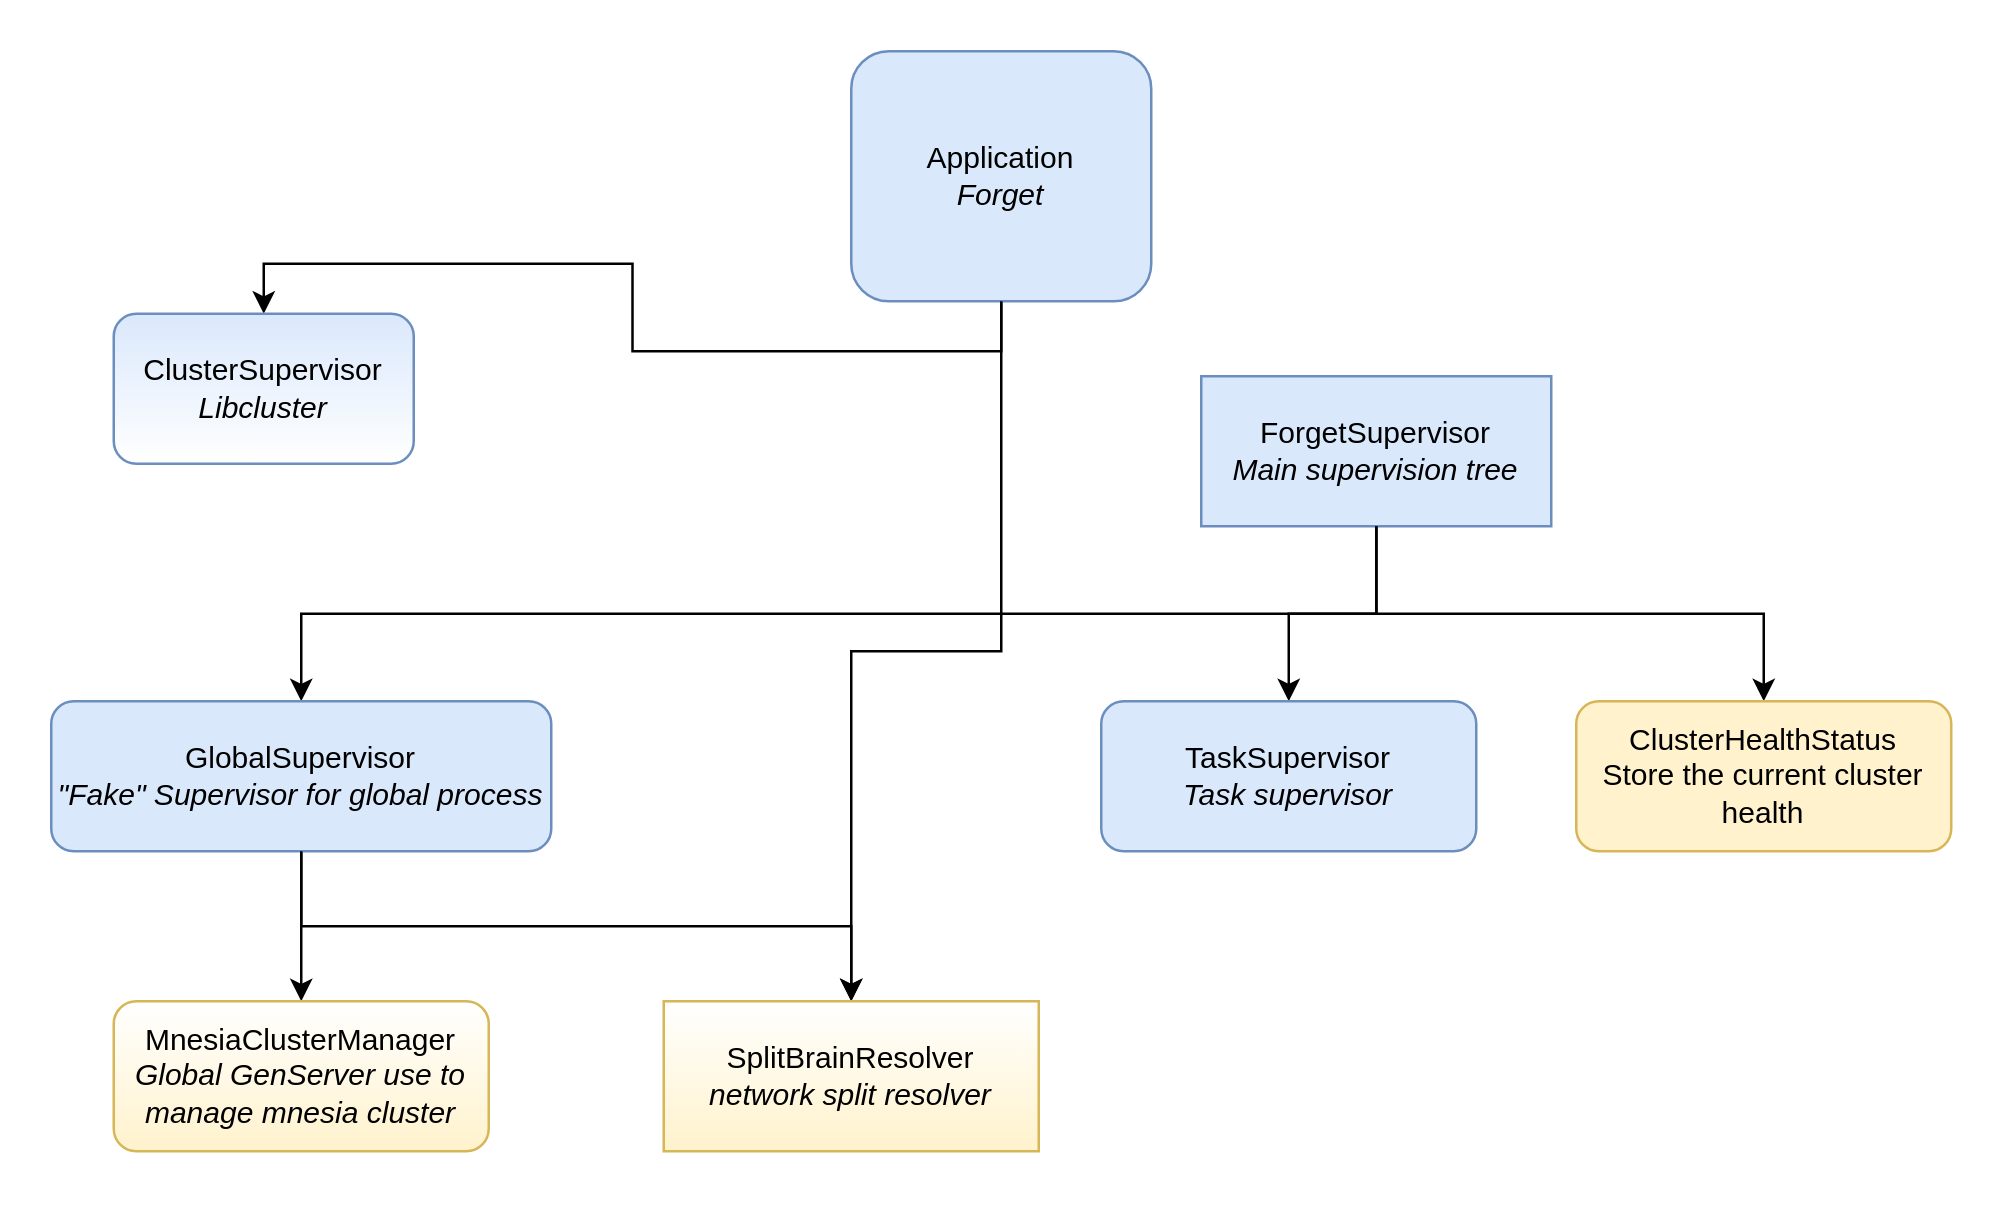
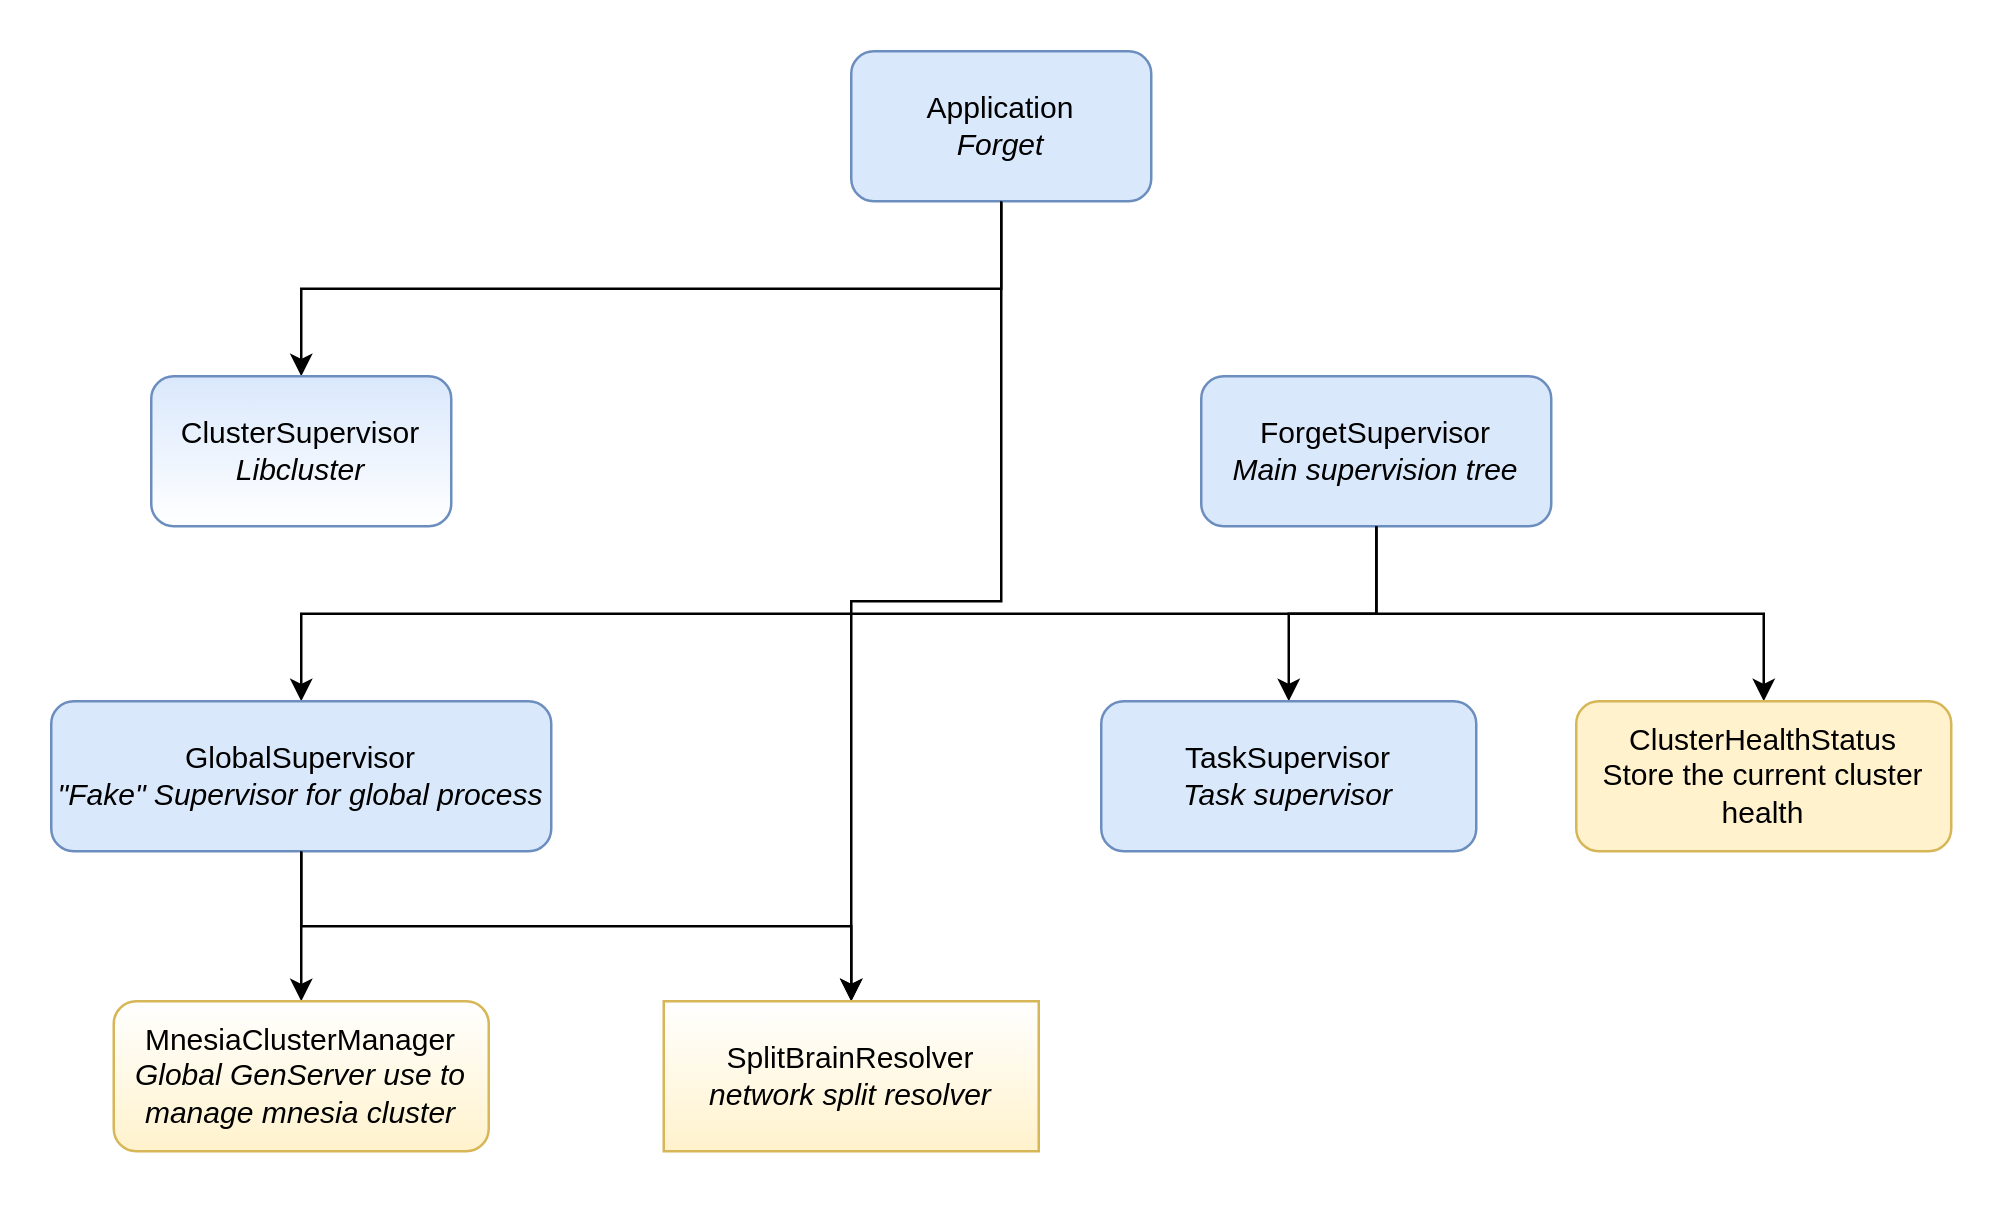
(1001, 176) -> (1001, 126)
(264, 389) -> (301, 451)
(1376, 451) -> (1376, 451)
